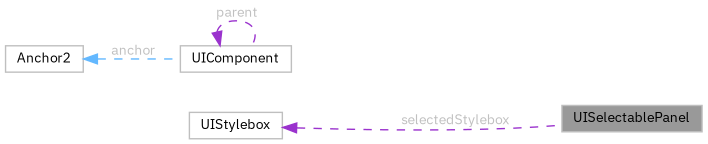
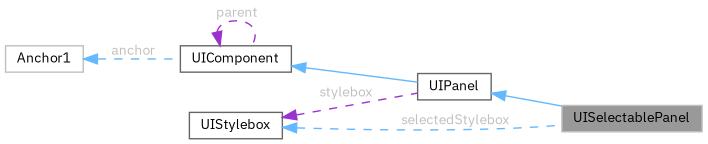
(44, 59) -> (44, 59)
(236, 59) -> (236, 59)
none -> (454, 87)
(236, 126) -> (236, 126)
(429, 130) -> (429, 130)
